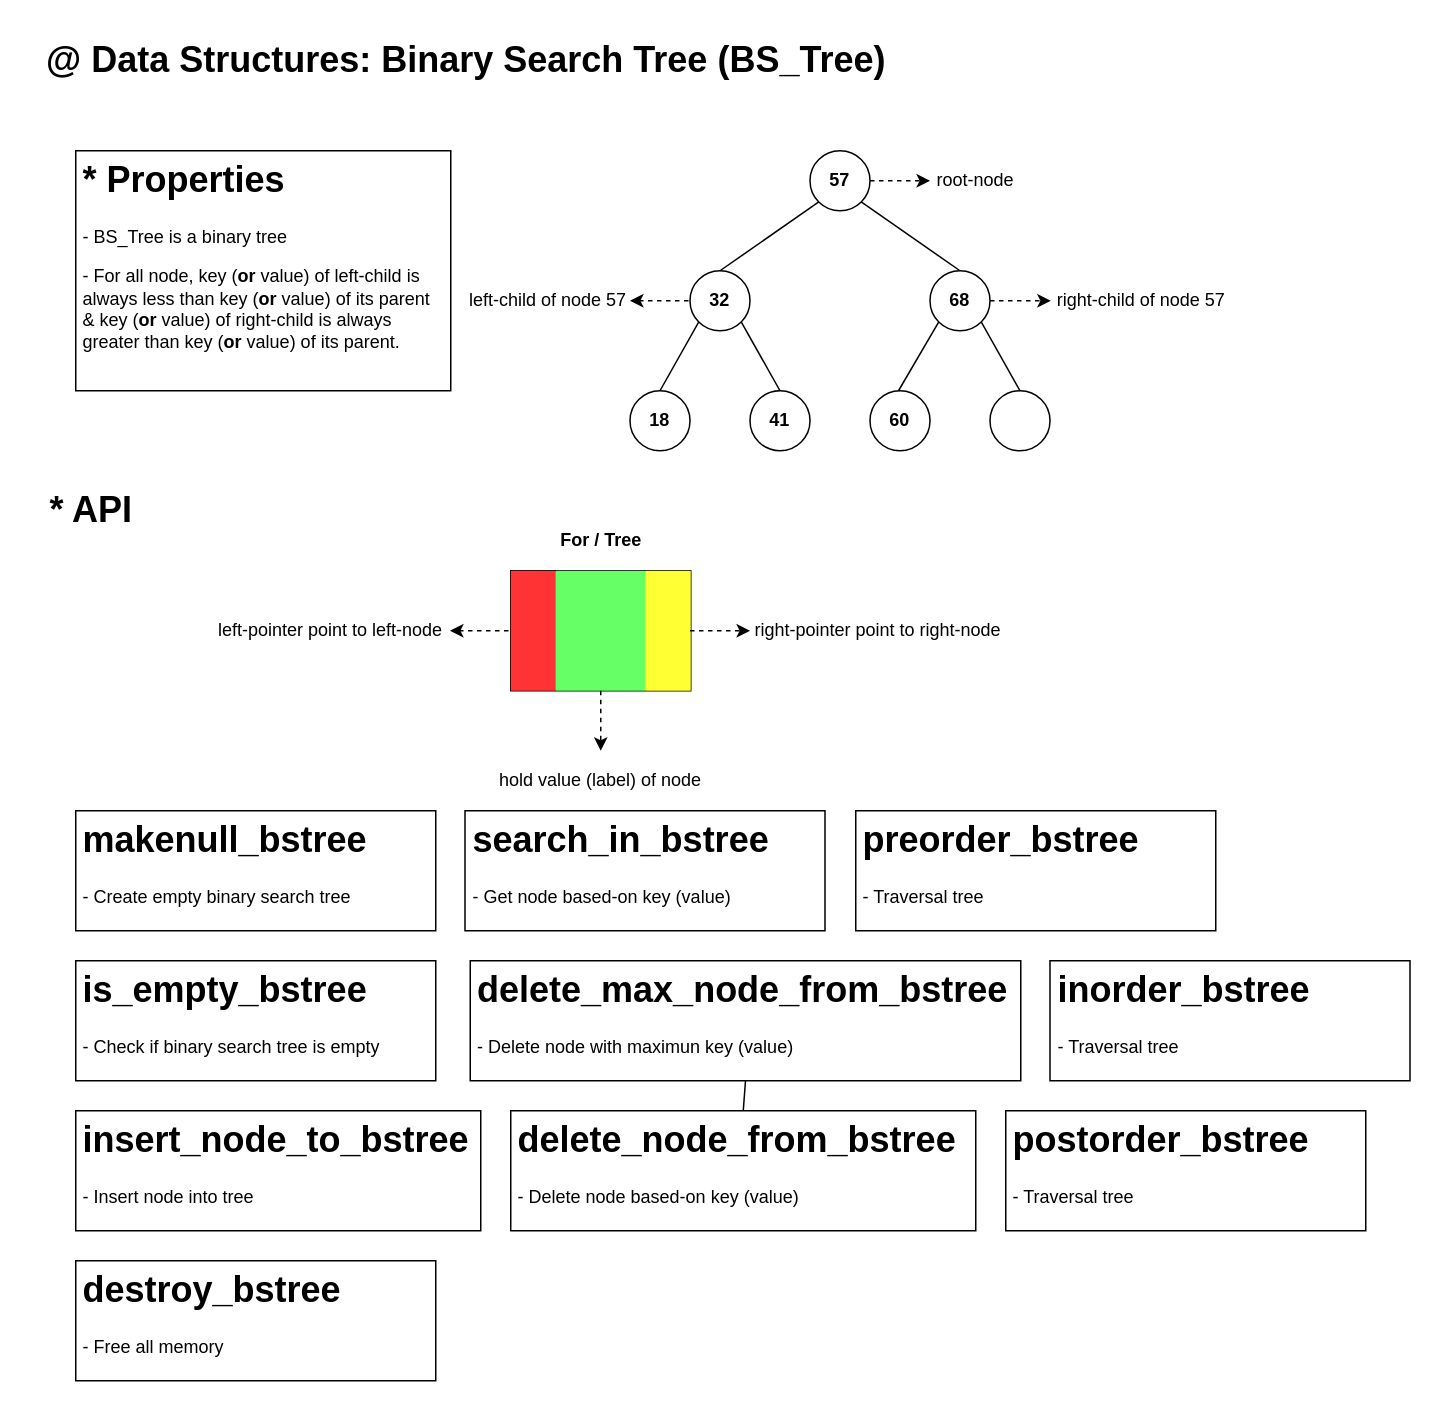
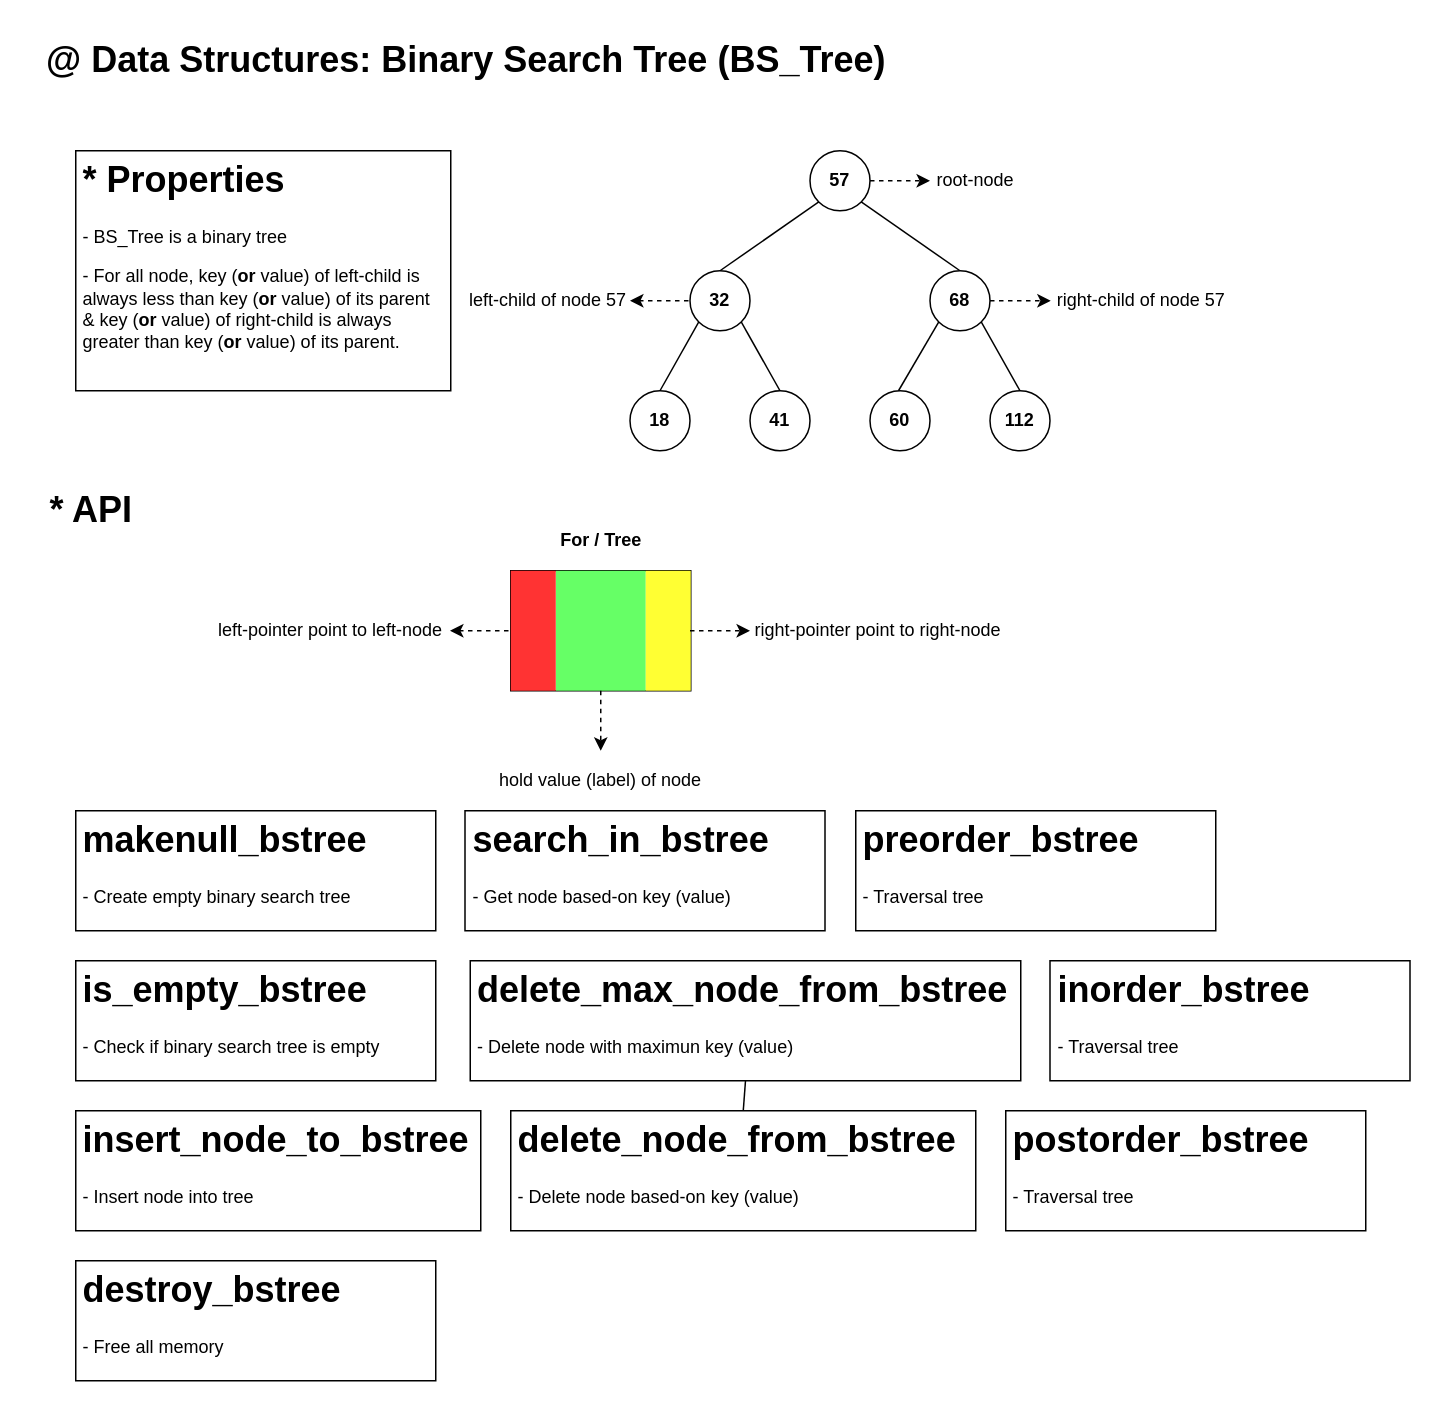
none -> (1019, 421)
